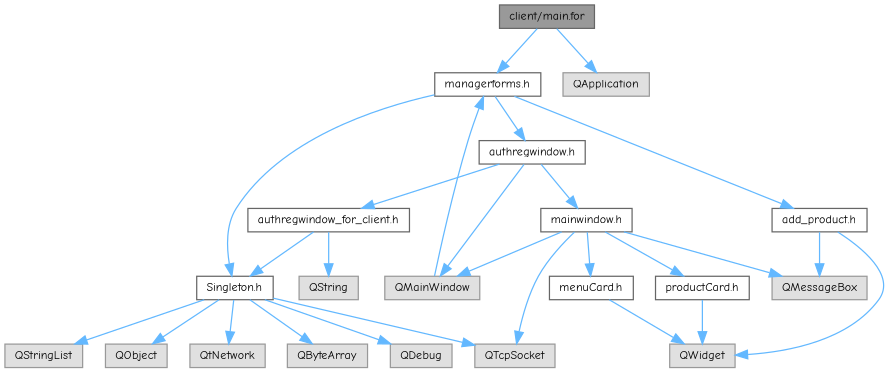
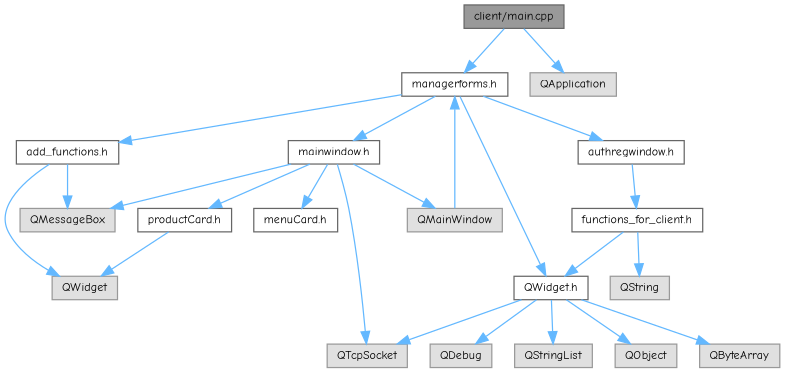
(547, 17) -> (514, 17)
(555, 182) -> (400, 115)
(486, 215) -> none
(329, 220) -> (637, 220)
(820, 220) -> (68, 152)
(235, 288) -> (551, 288)
(641, 319) -> none
(228, 356) -> none
